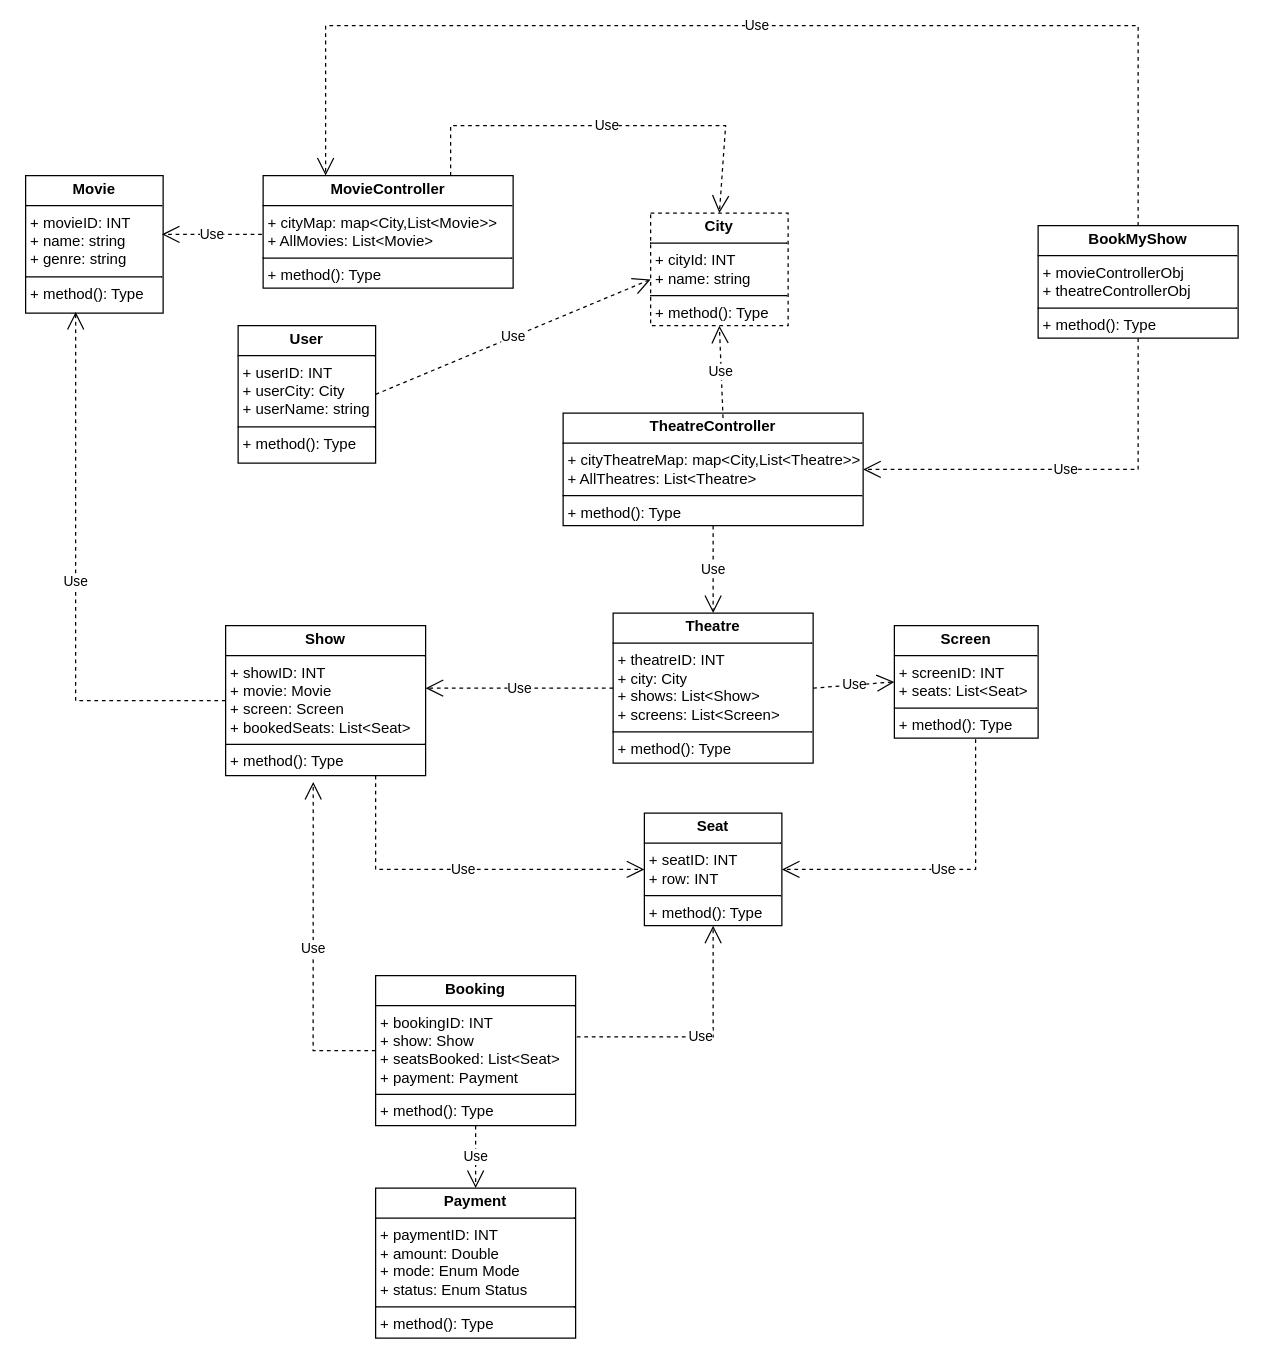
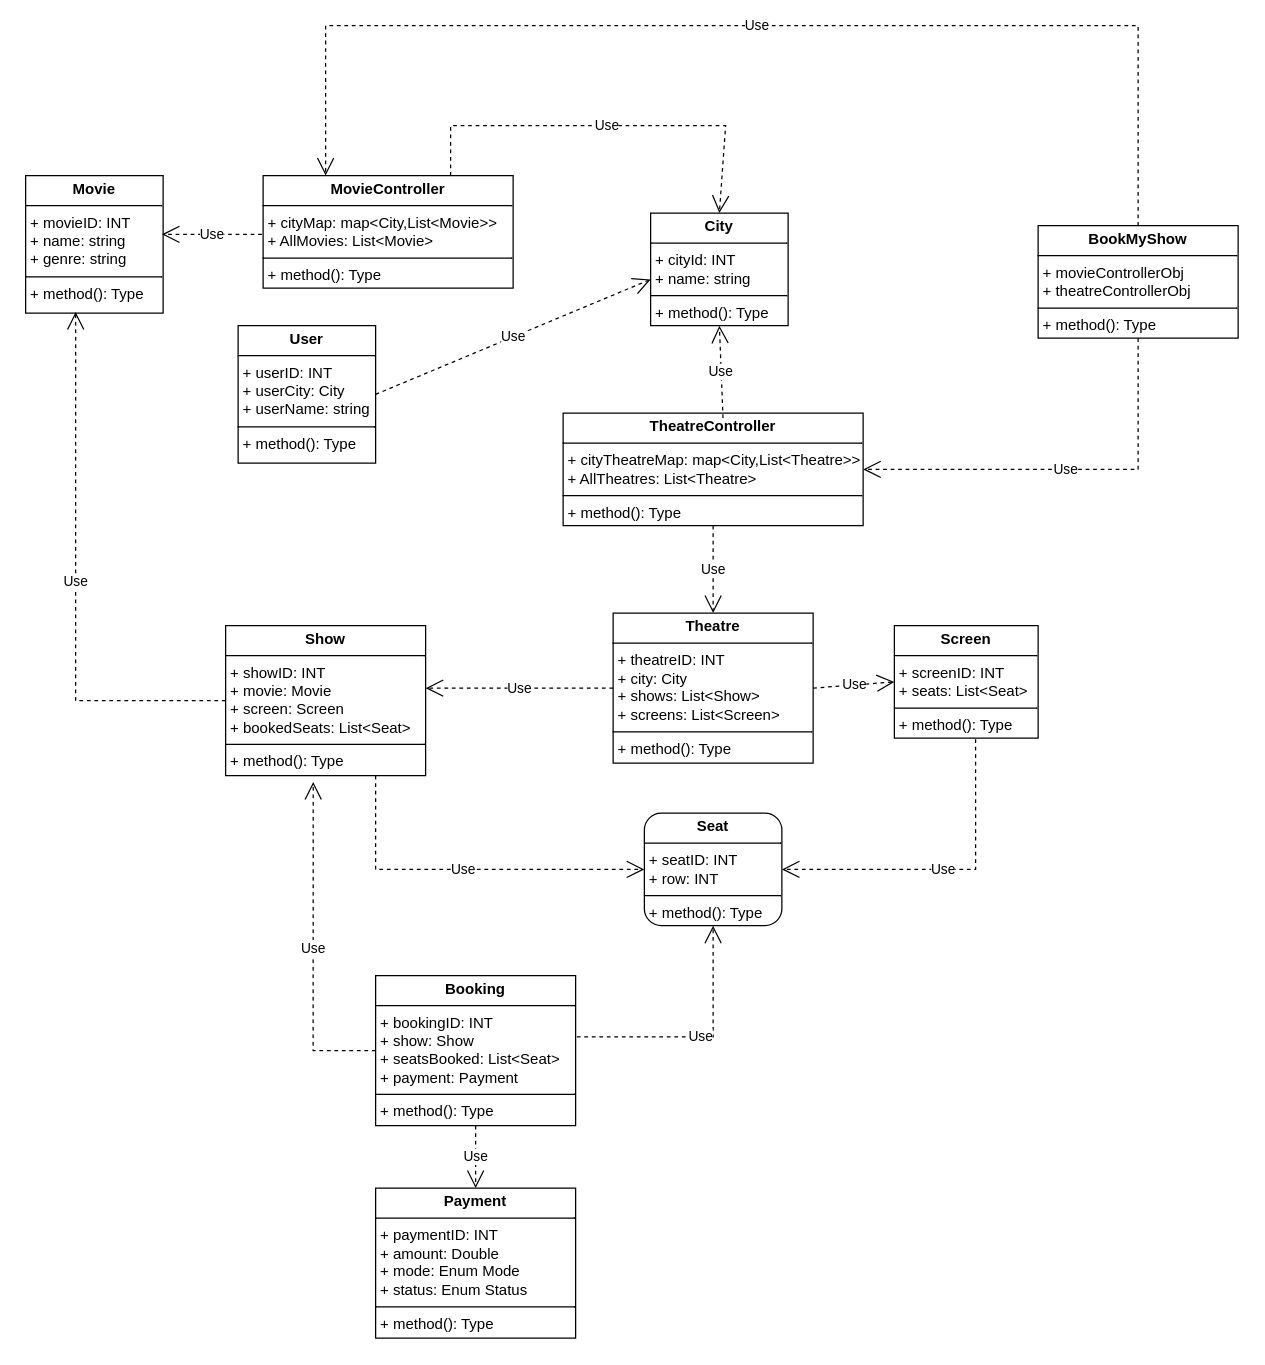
(719, 269) -> (719, 269)
(713, 869) -> (713, 869)
